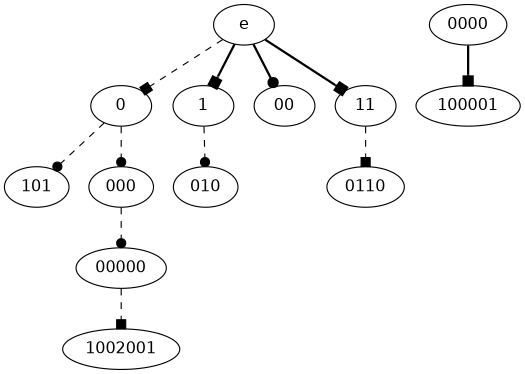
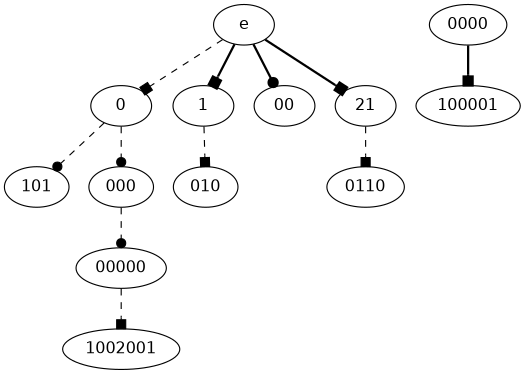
(366, 106) -> (366, 106)
(204, 142) -> (204, 141)
